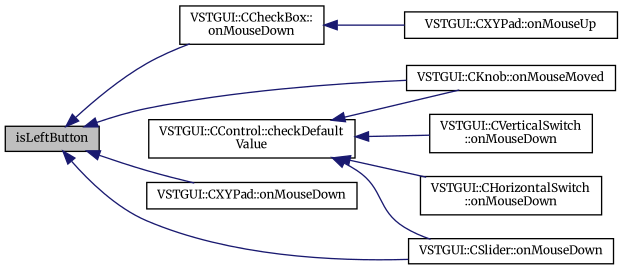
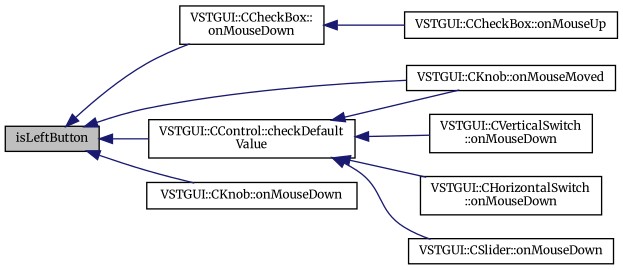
(511, 25) -> (511, 25)
(252, 196) -> (252, 196)
(228, 245) -> (131, 139)
